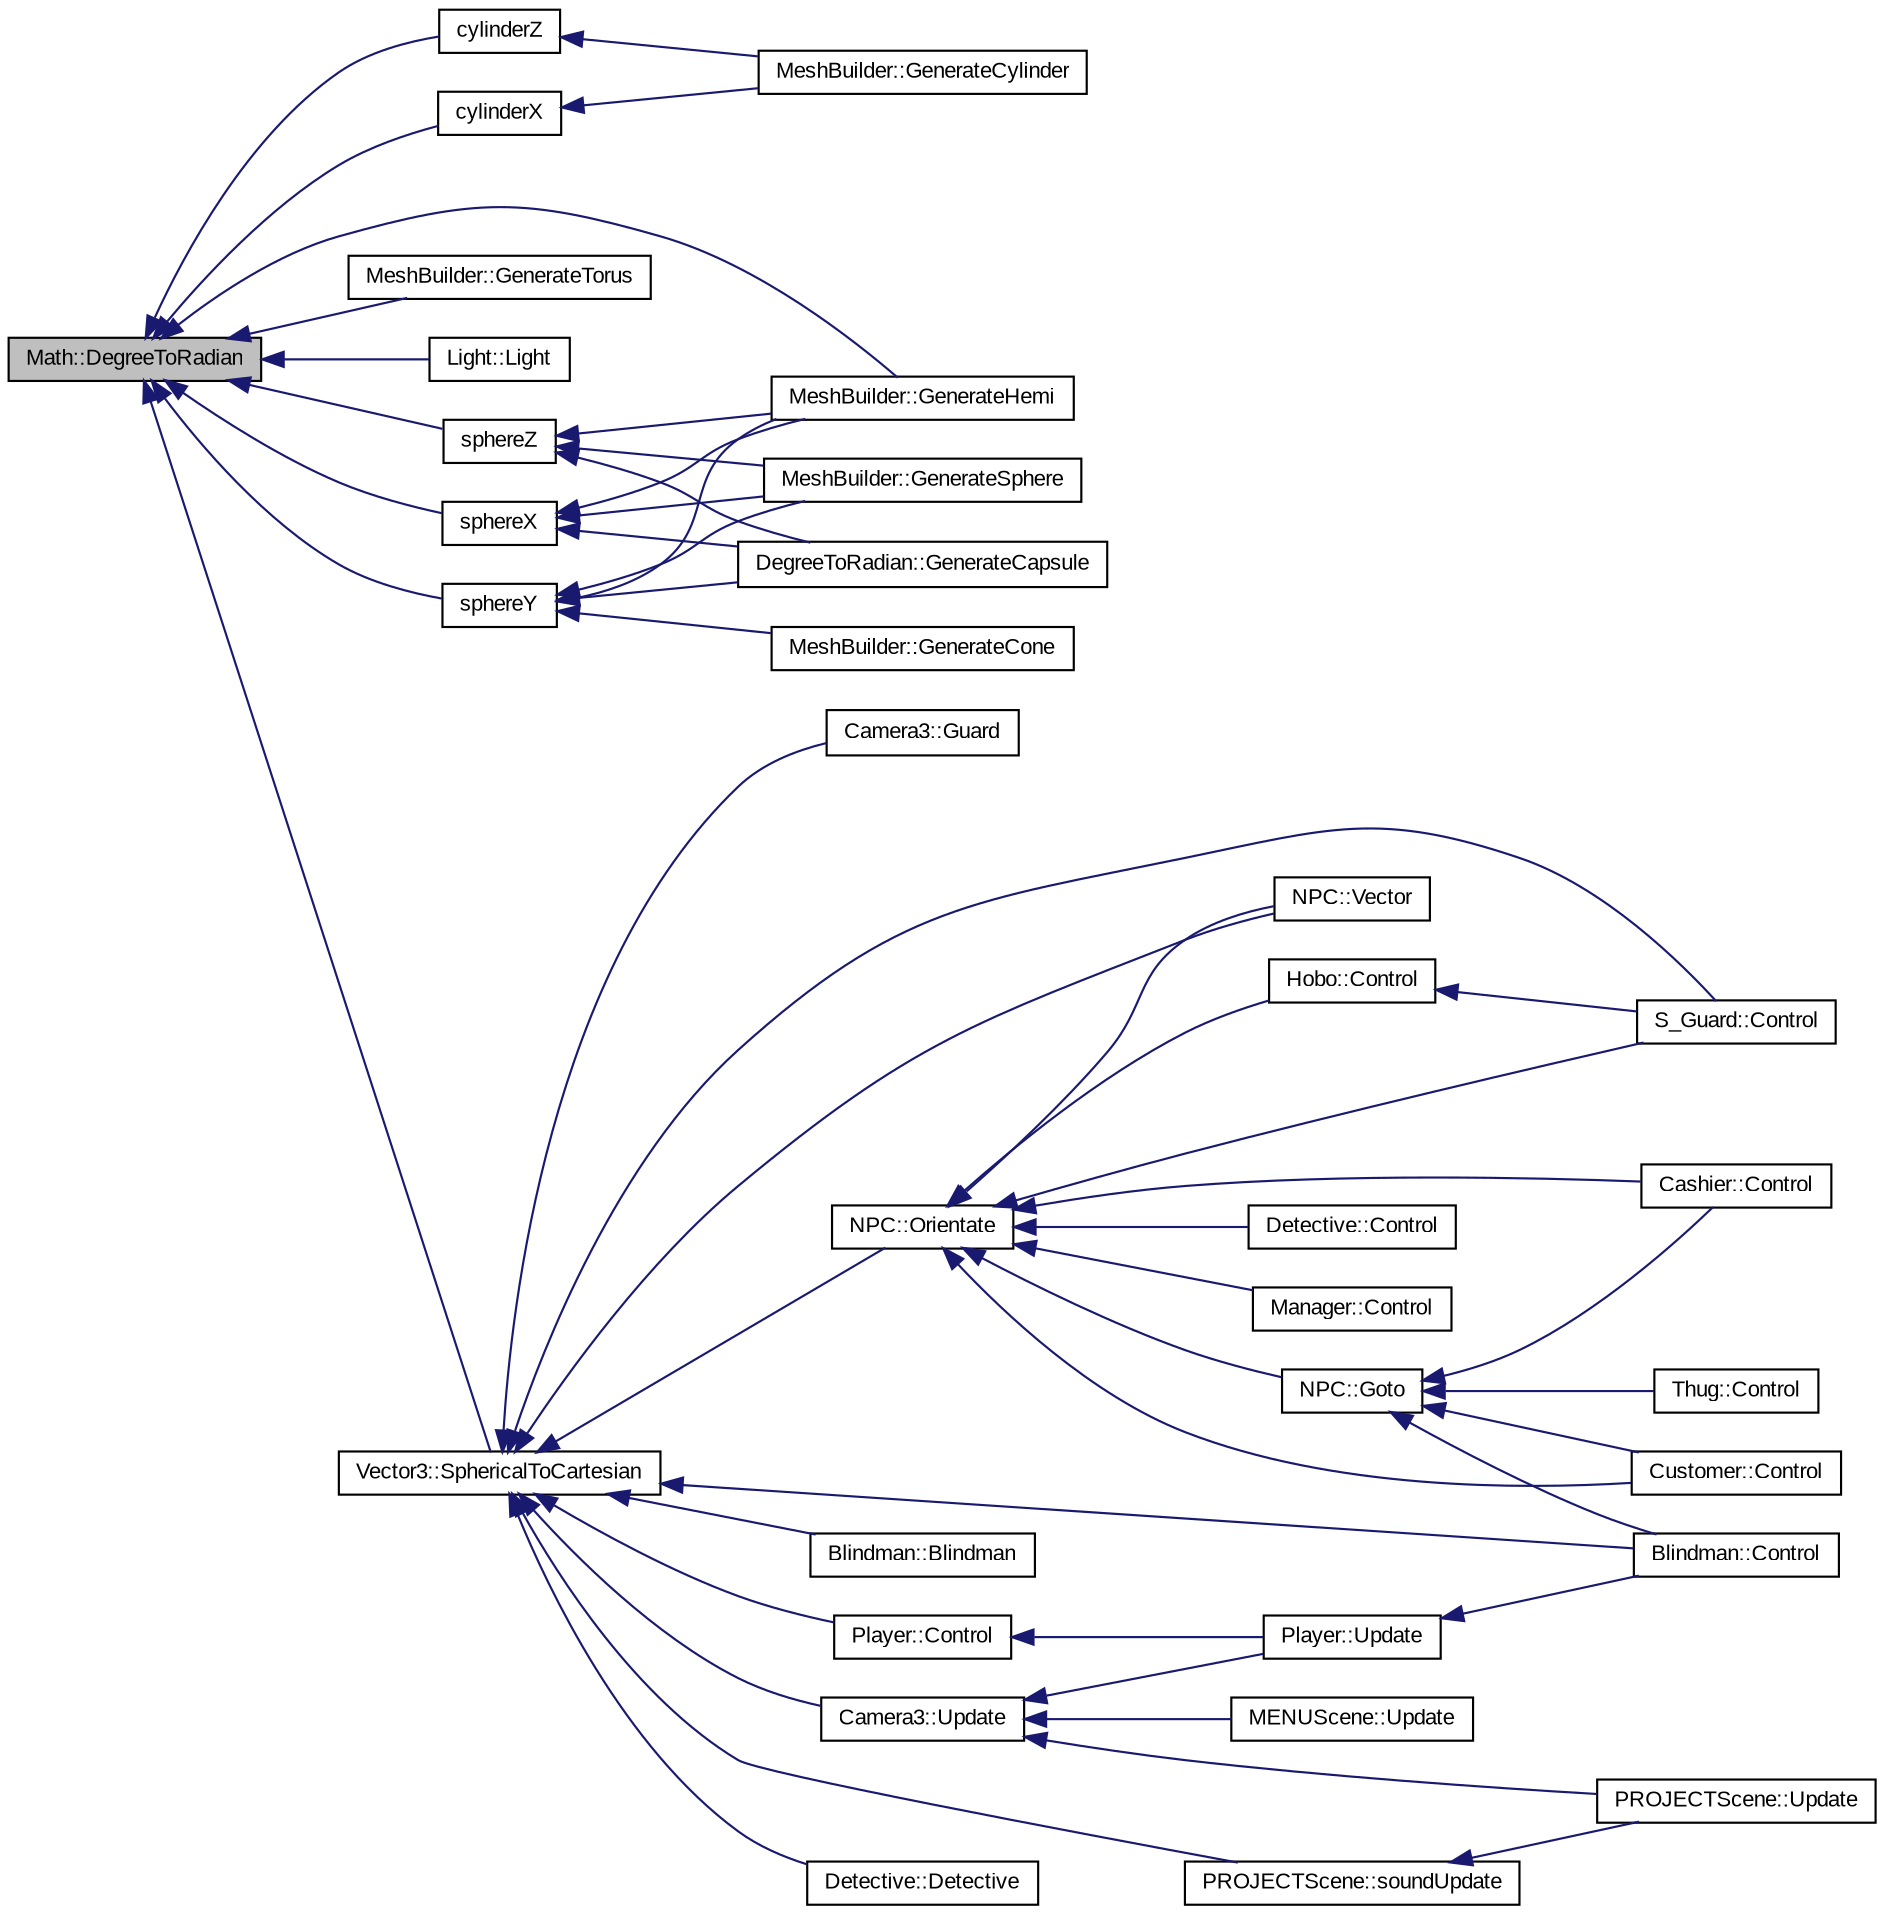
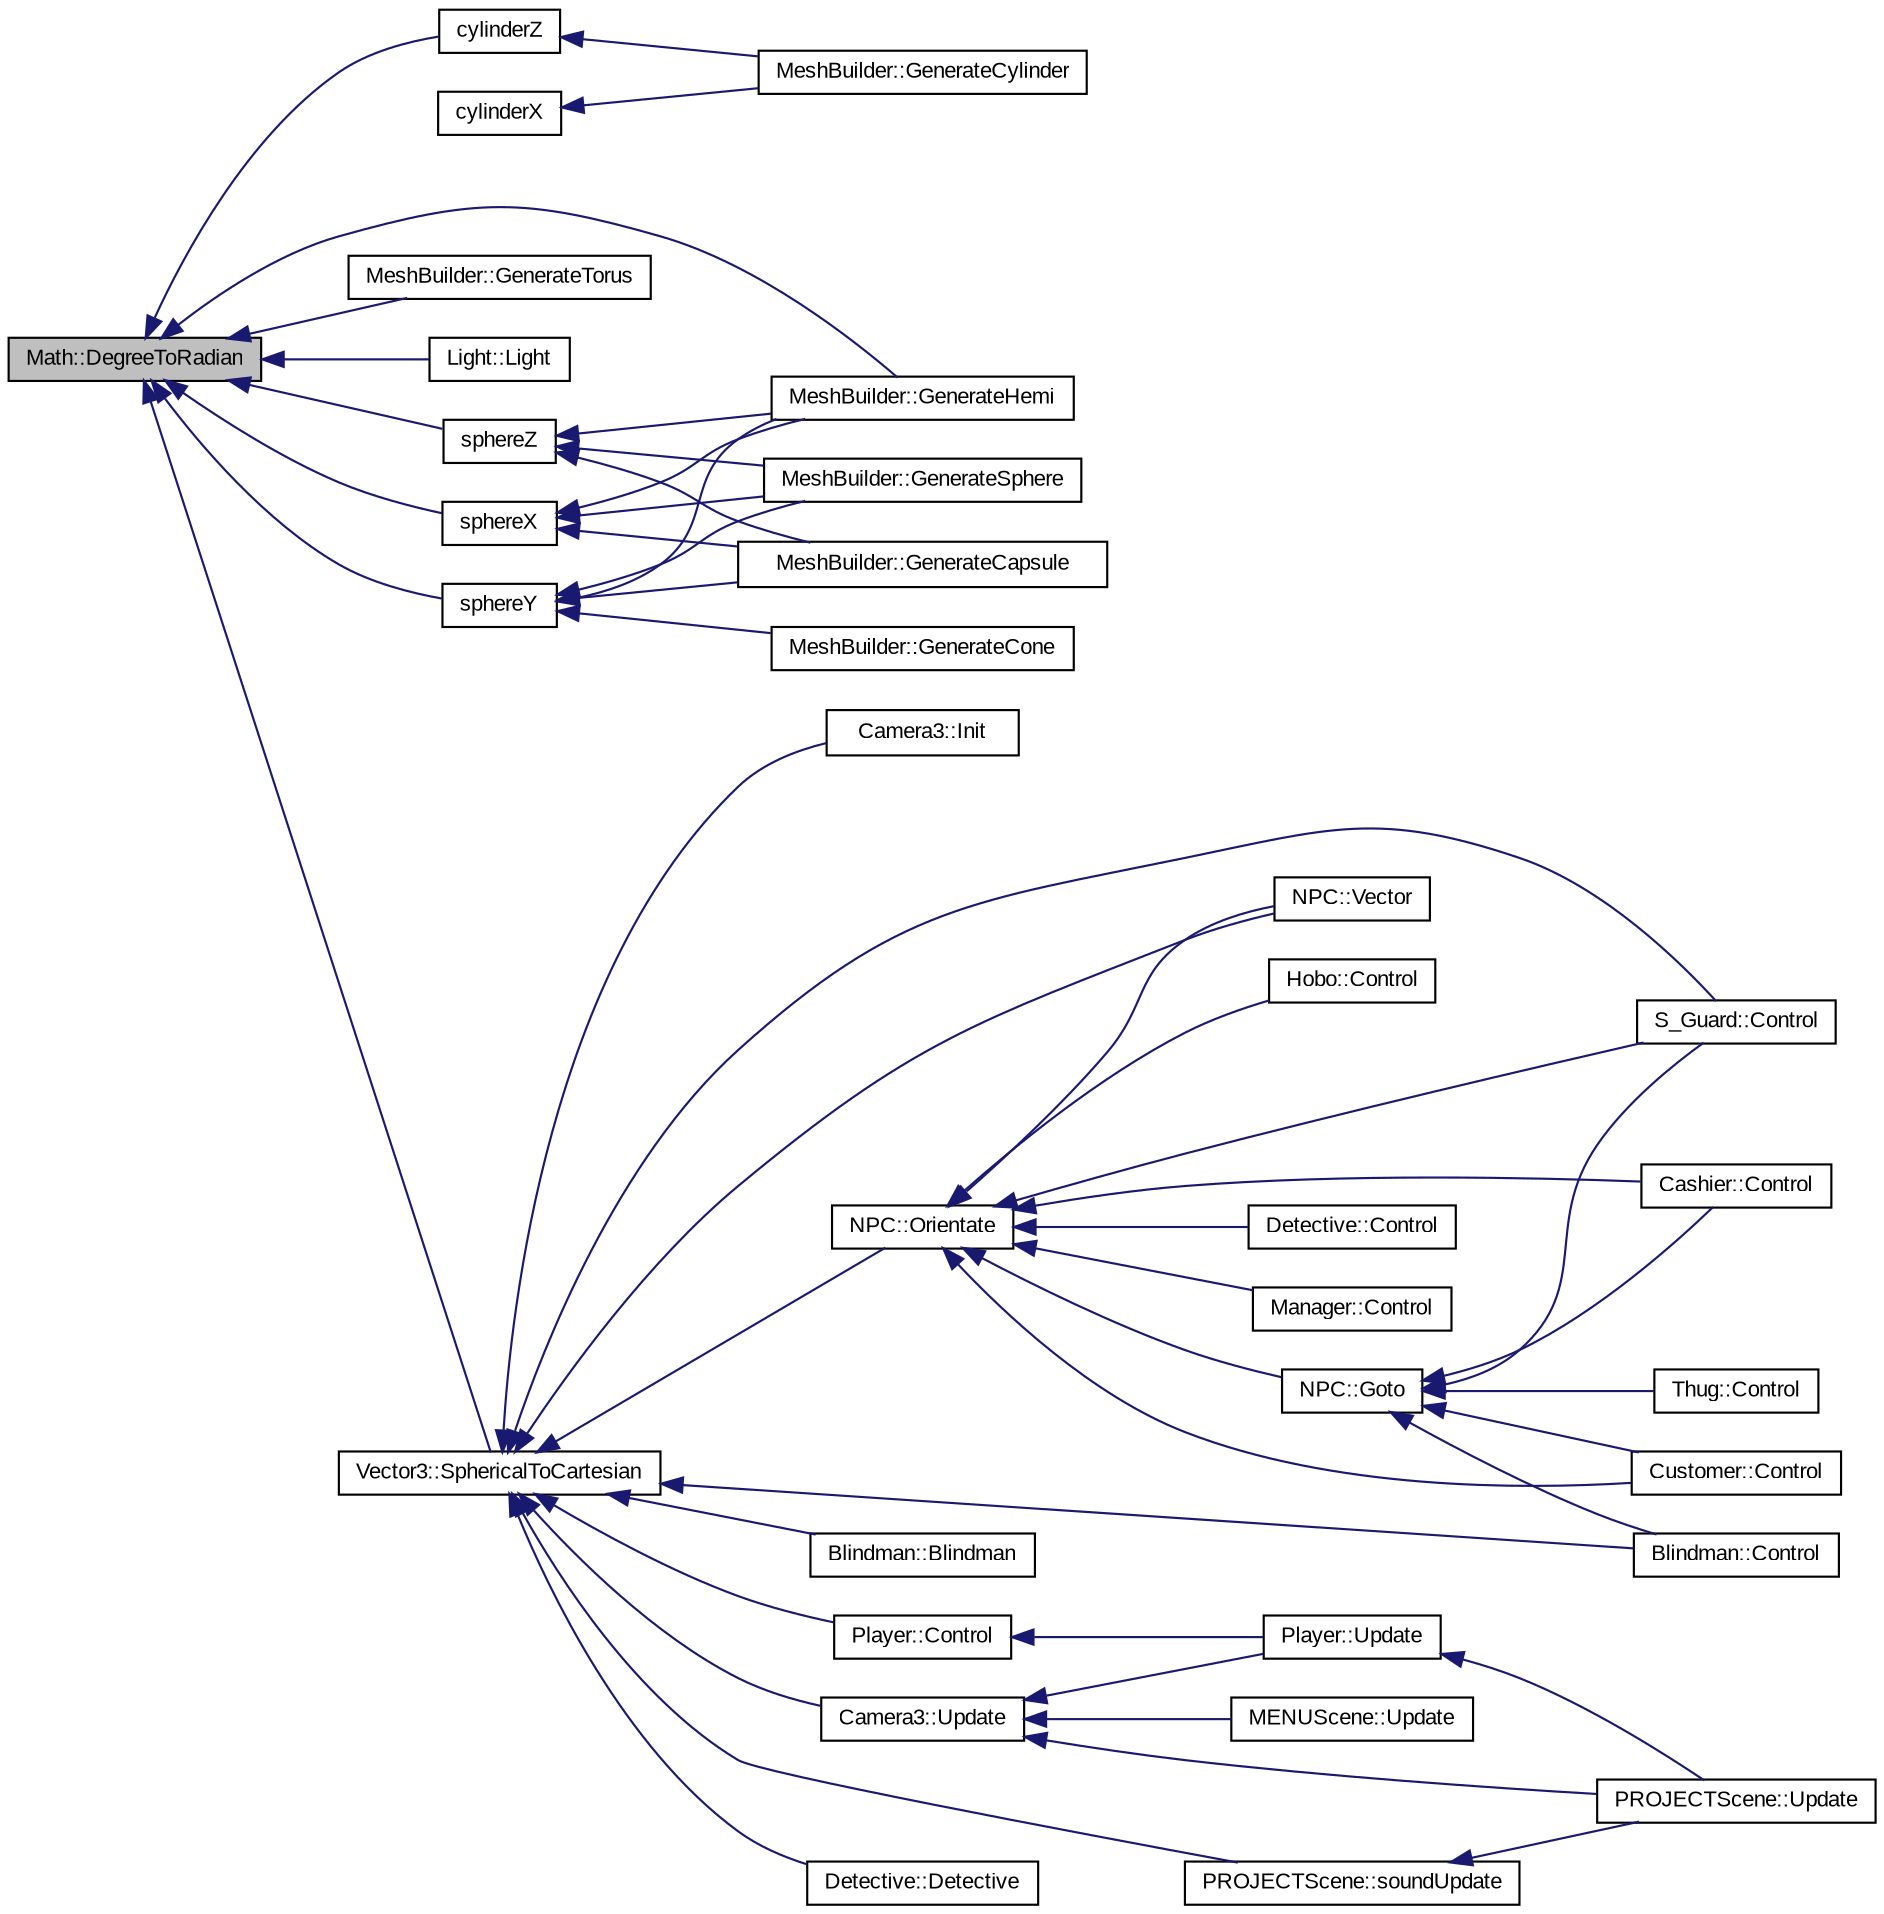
(287, 202) -> none
(923, 564) -> (923, 564)
(923, 733) -> (923, 733)
(1547, 1002) -> (1569, 1219)
(1551, 1595) -> (1588, 1710)
